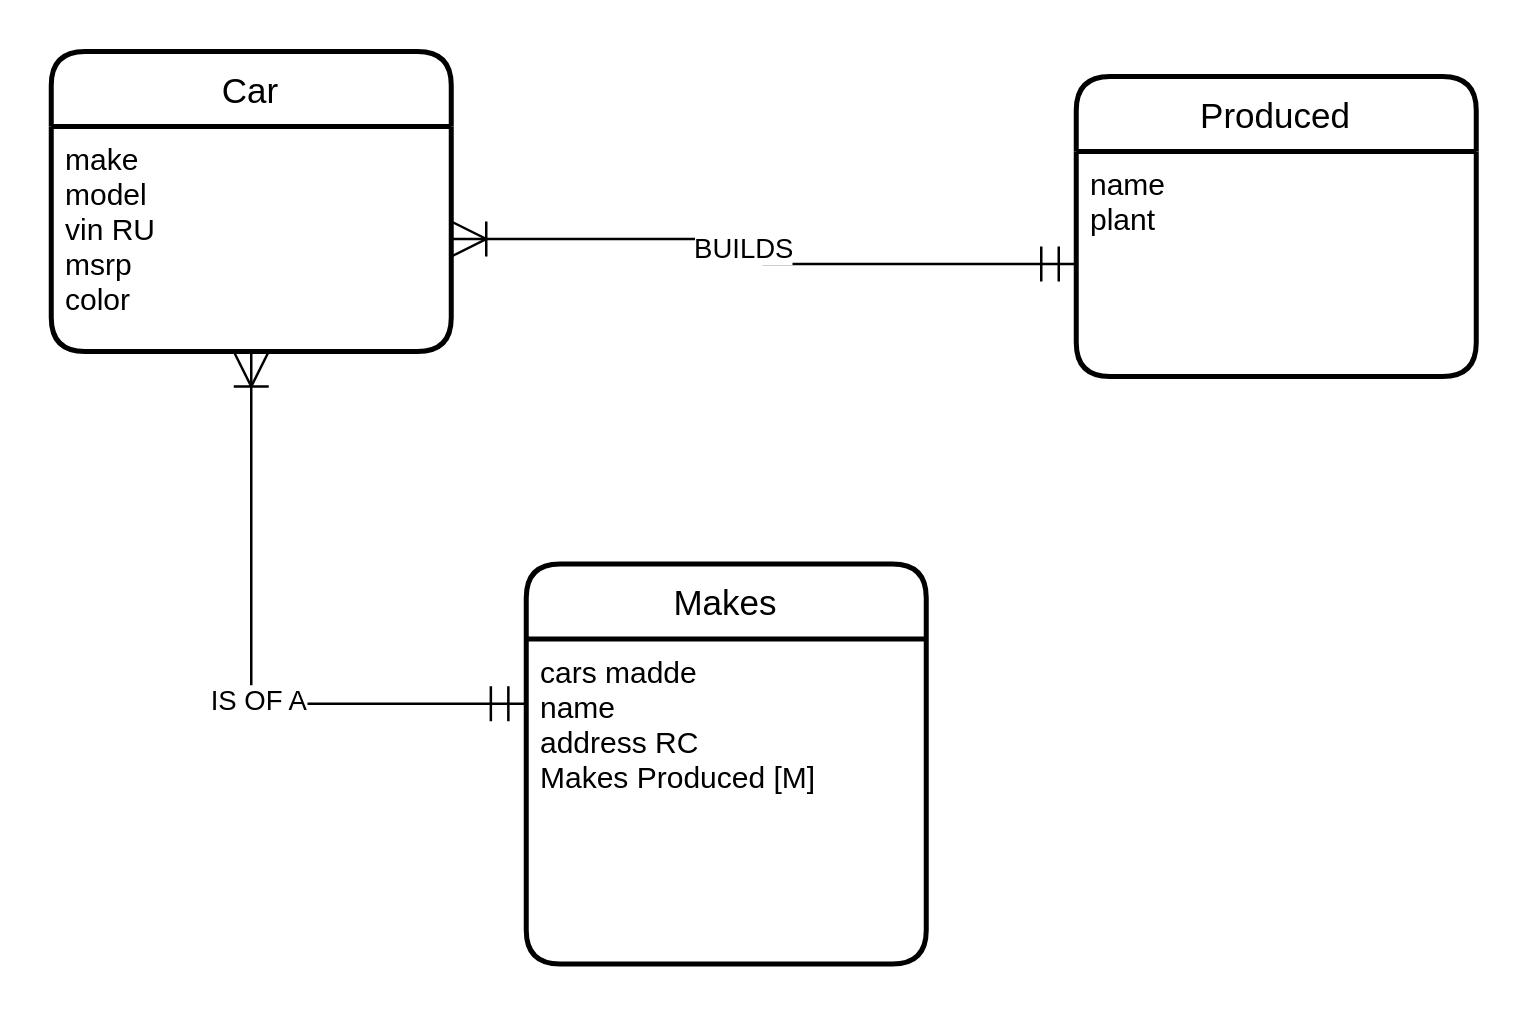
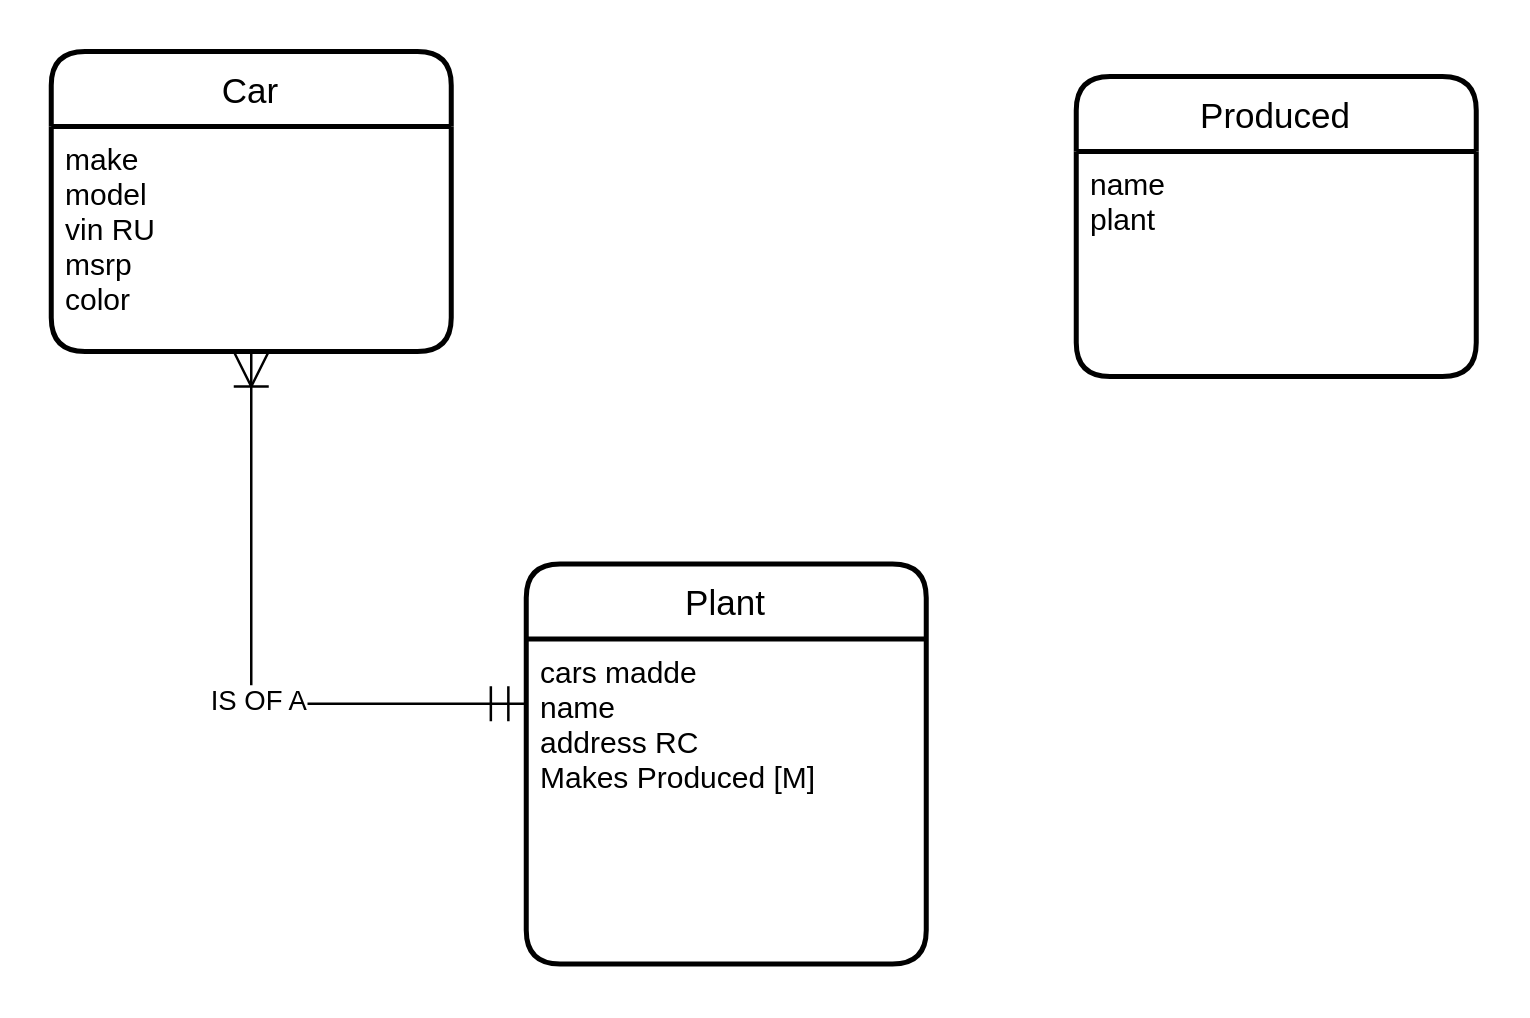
(932, 264) -> none
(725, 603) -> (725, 603)
